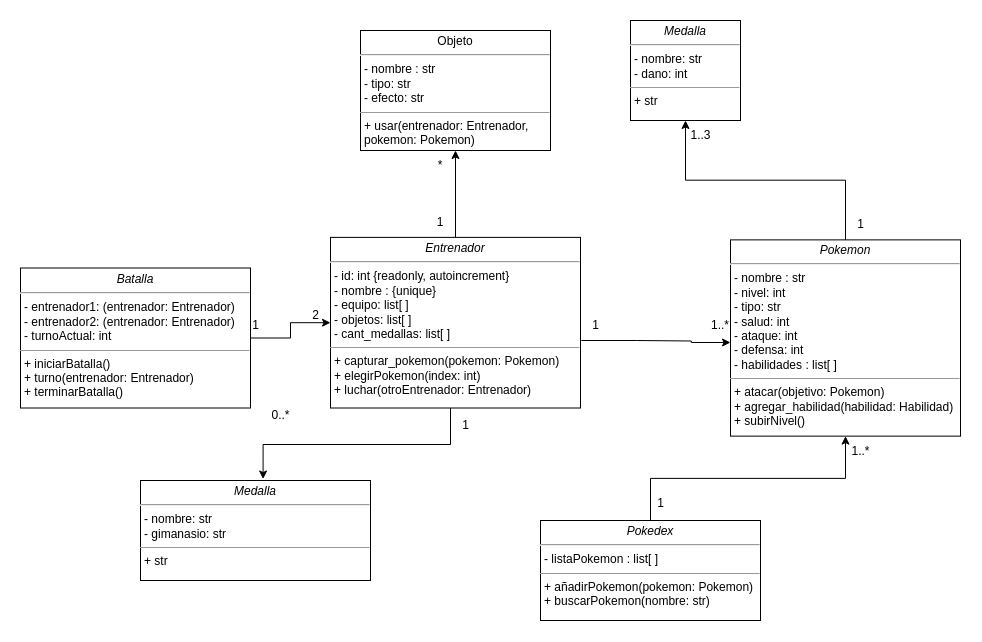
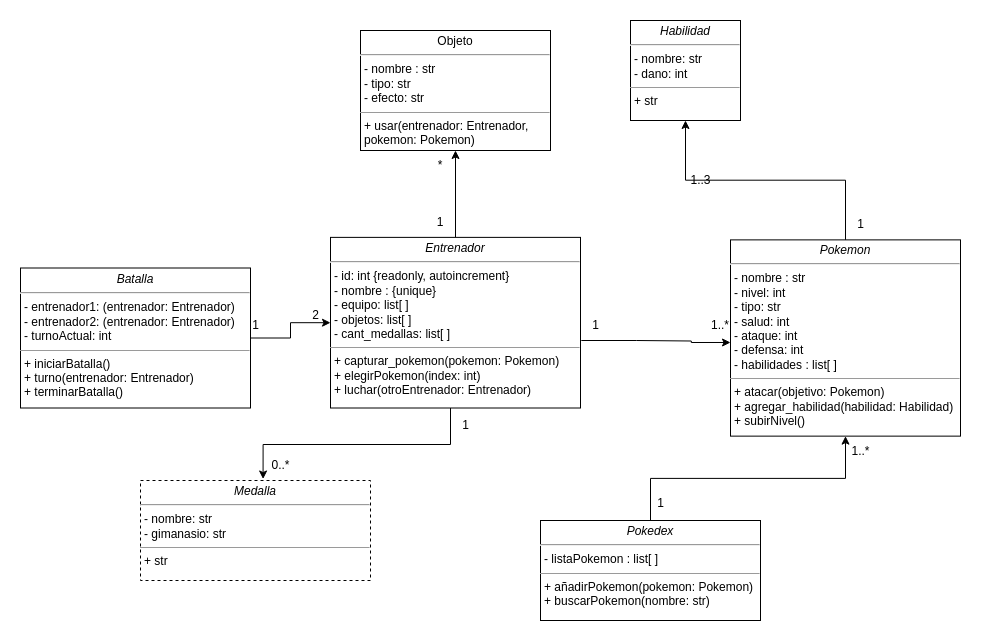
(670, 49) -> (670, 49)
(701, 136) -> (701, 181)
(281, 416) -> (281, 466)
(256, 531) -> (256, 531)
